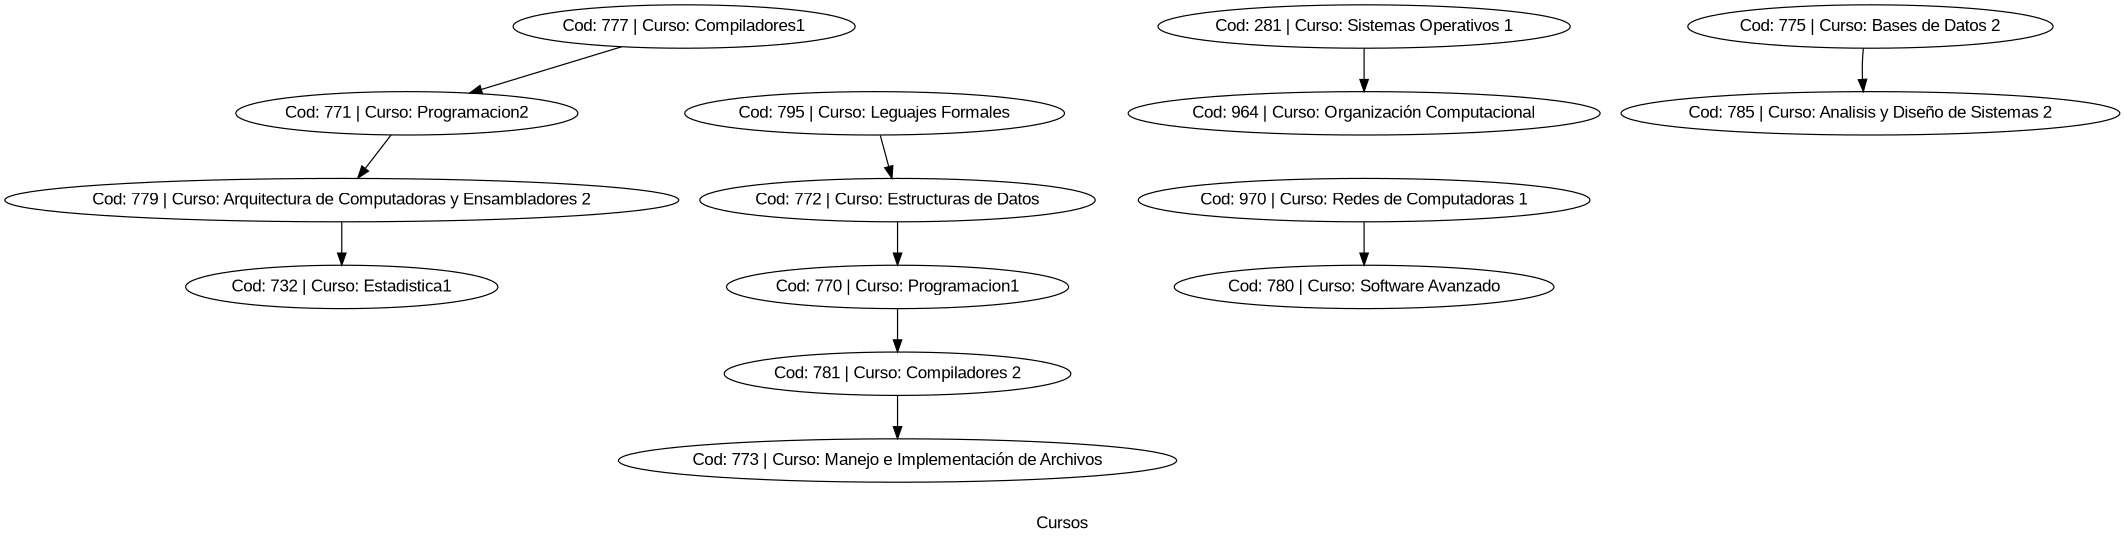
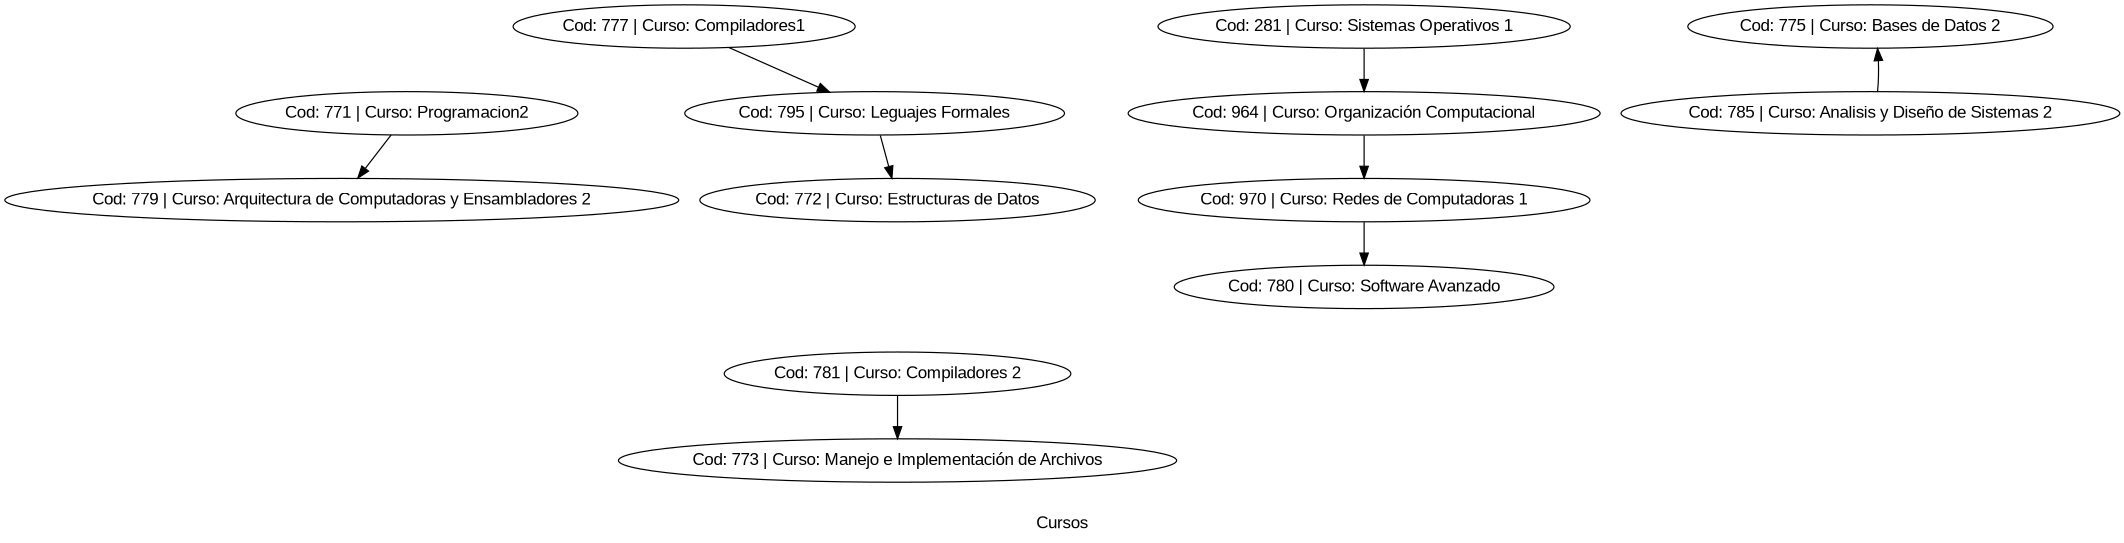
(1862, 64) -> (1878, 76)
(552, 68) -> (774, 67)
none -> (1364, 151)
(342, 287) -> none
(898, 287) -> none
